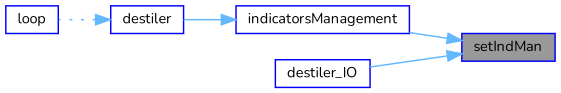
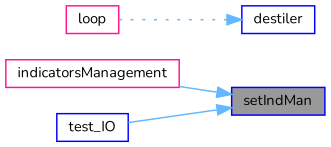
(32, 20) -> (93, 20)
(202, 20) -> none
(323, 20) -> (93, 74)
(323, 74) -> (93, 127)
